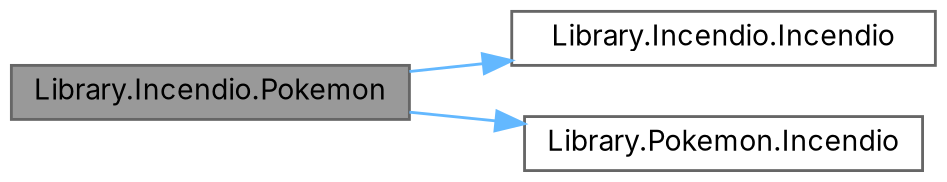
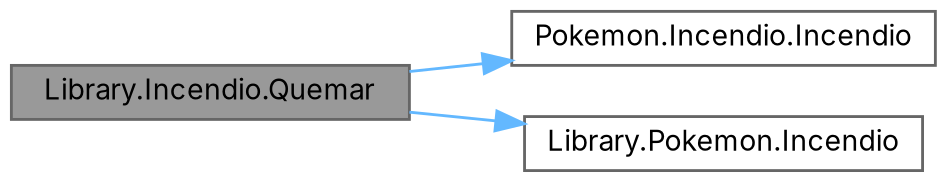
(724, 38) -> (724, 38)
(210, 92) -> (210, 92)
